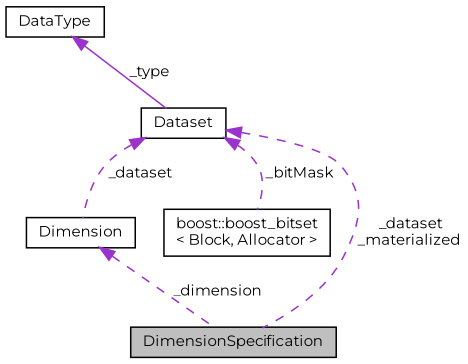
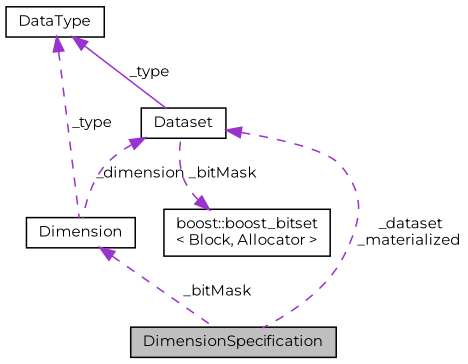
none -> (69, 135)
(261, 173) -> (181, 171)
(139, 174) -> (139, 174)
(216, 292) -> (216, 292)
